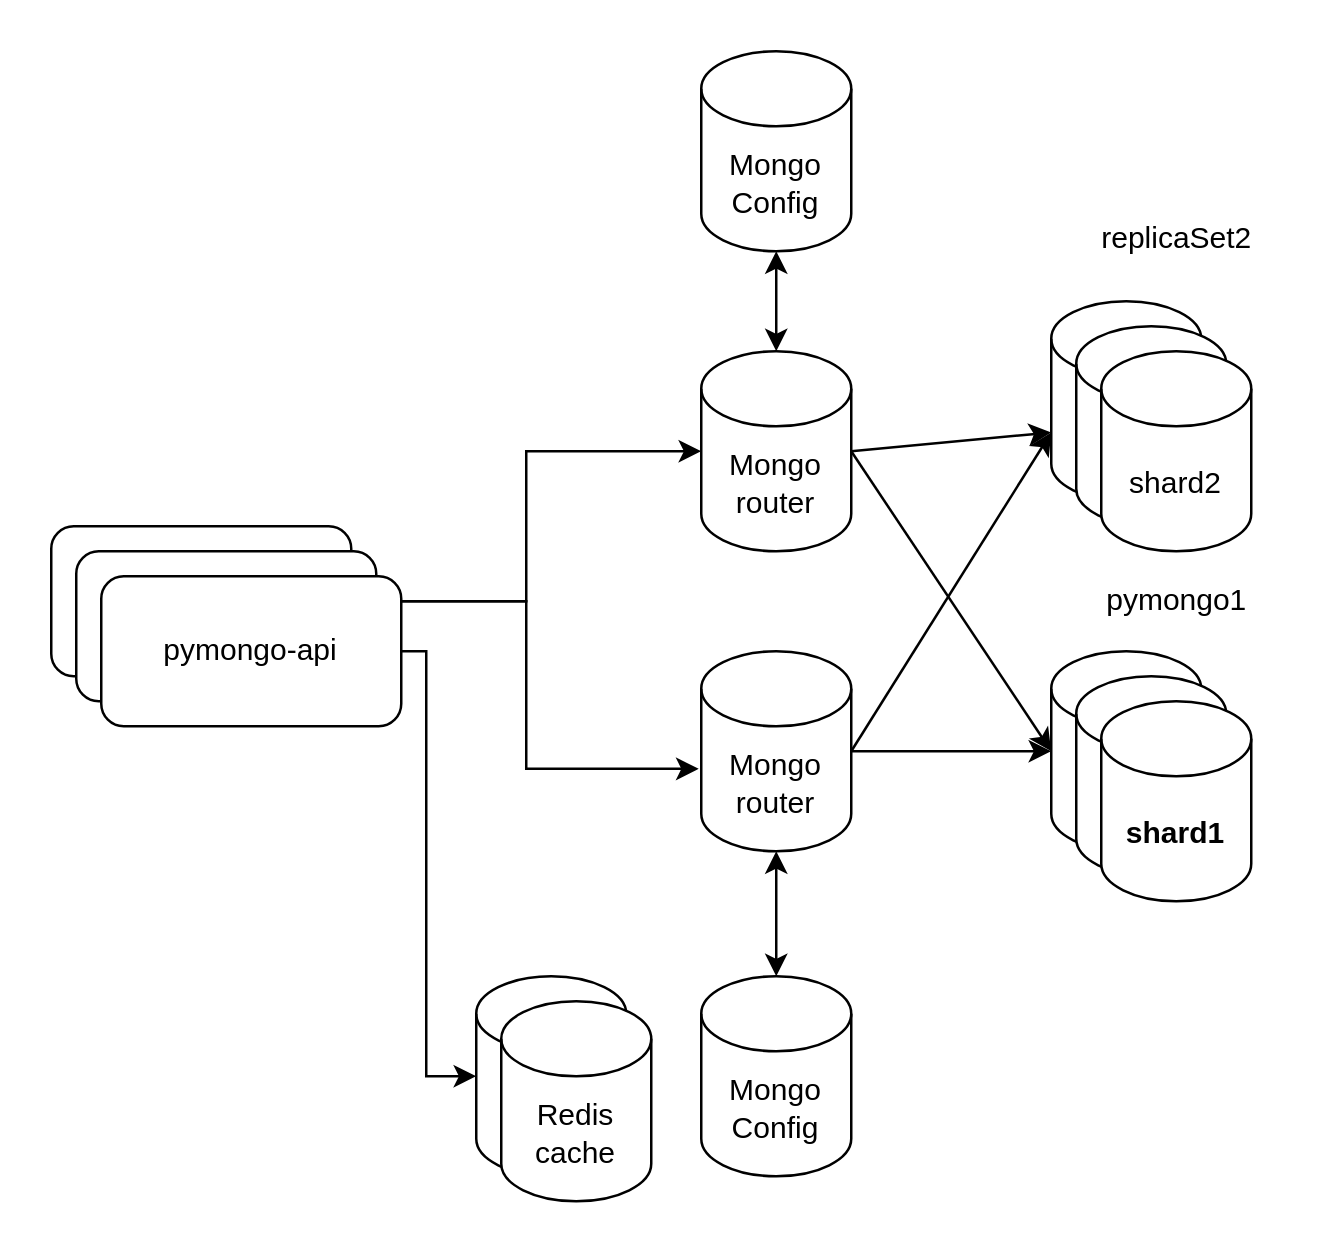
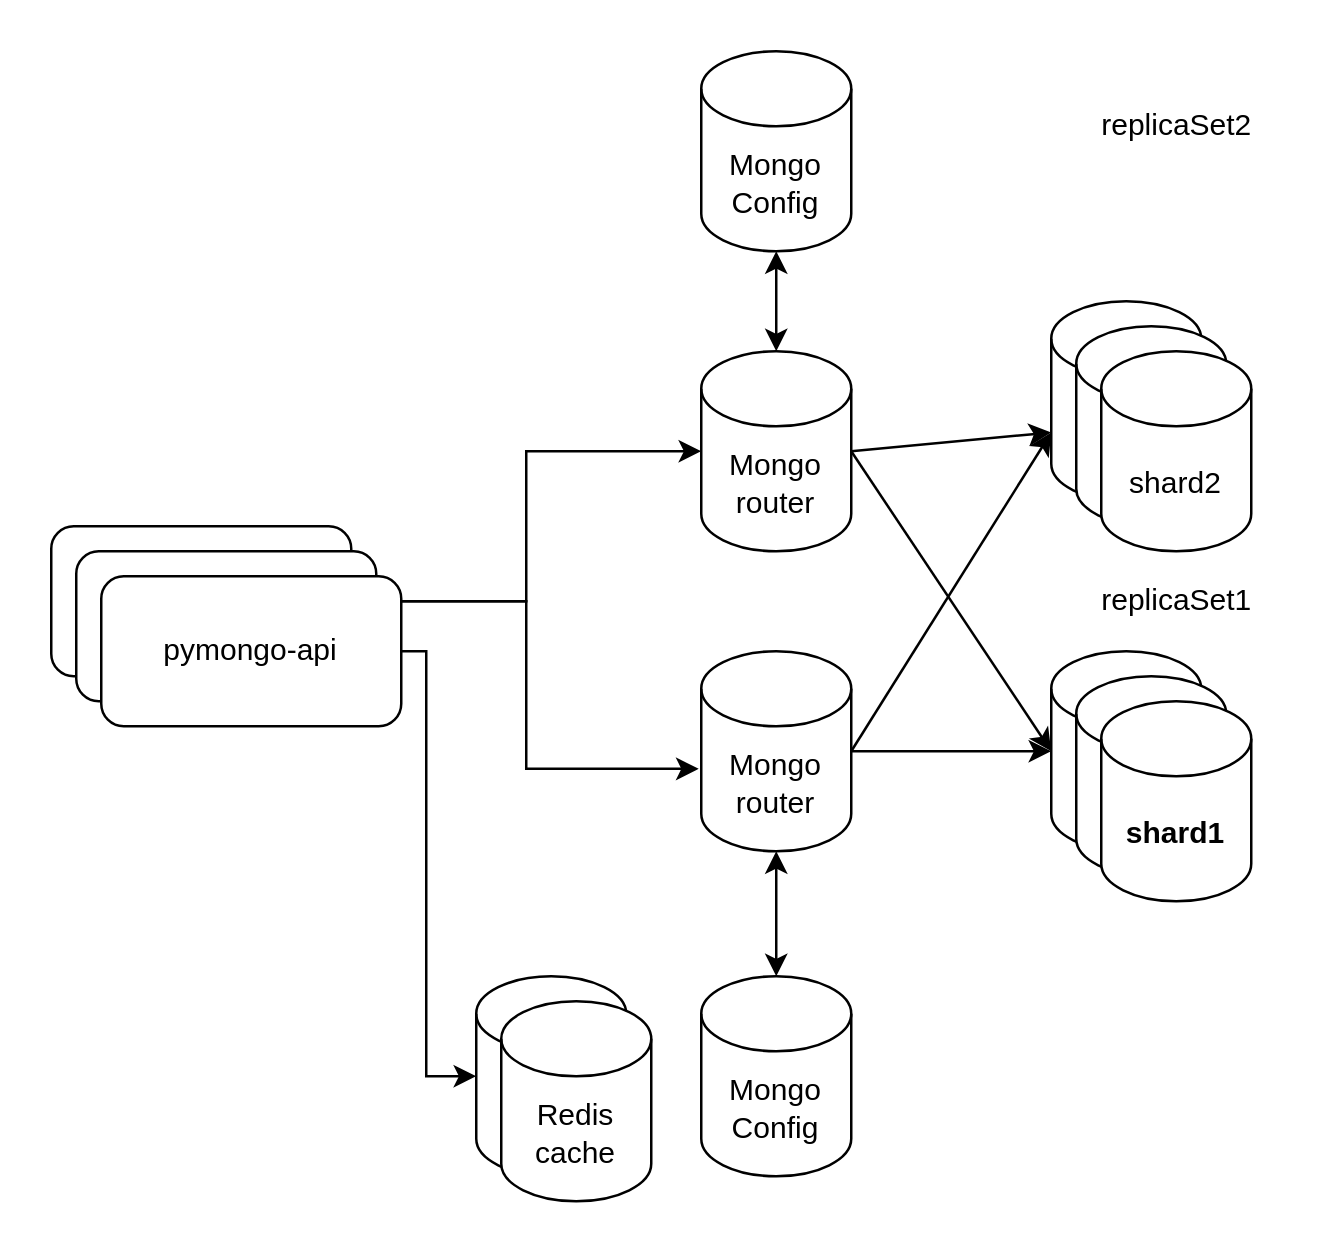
(1176, 239) -> (1176, 126)
(1178, 601) -> (1178, 601)
